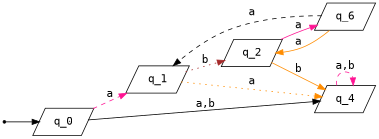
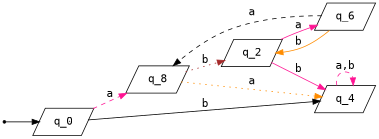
(298, 42) -> (298, 42)
(295, 74) -> (295, 74)
(158, 79) -> (158, 79)
(205, 104) -> (205, 104)
